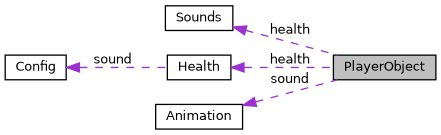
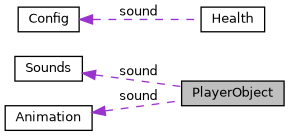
(288, 30) -> (137, 72)
(289, 67) -> none
